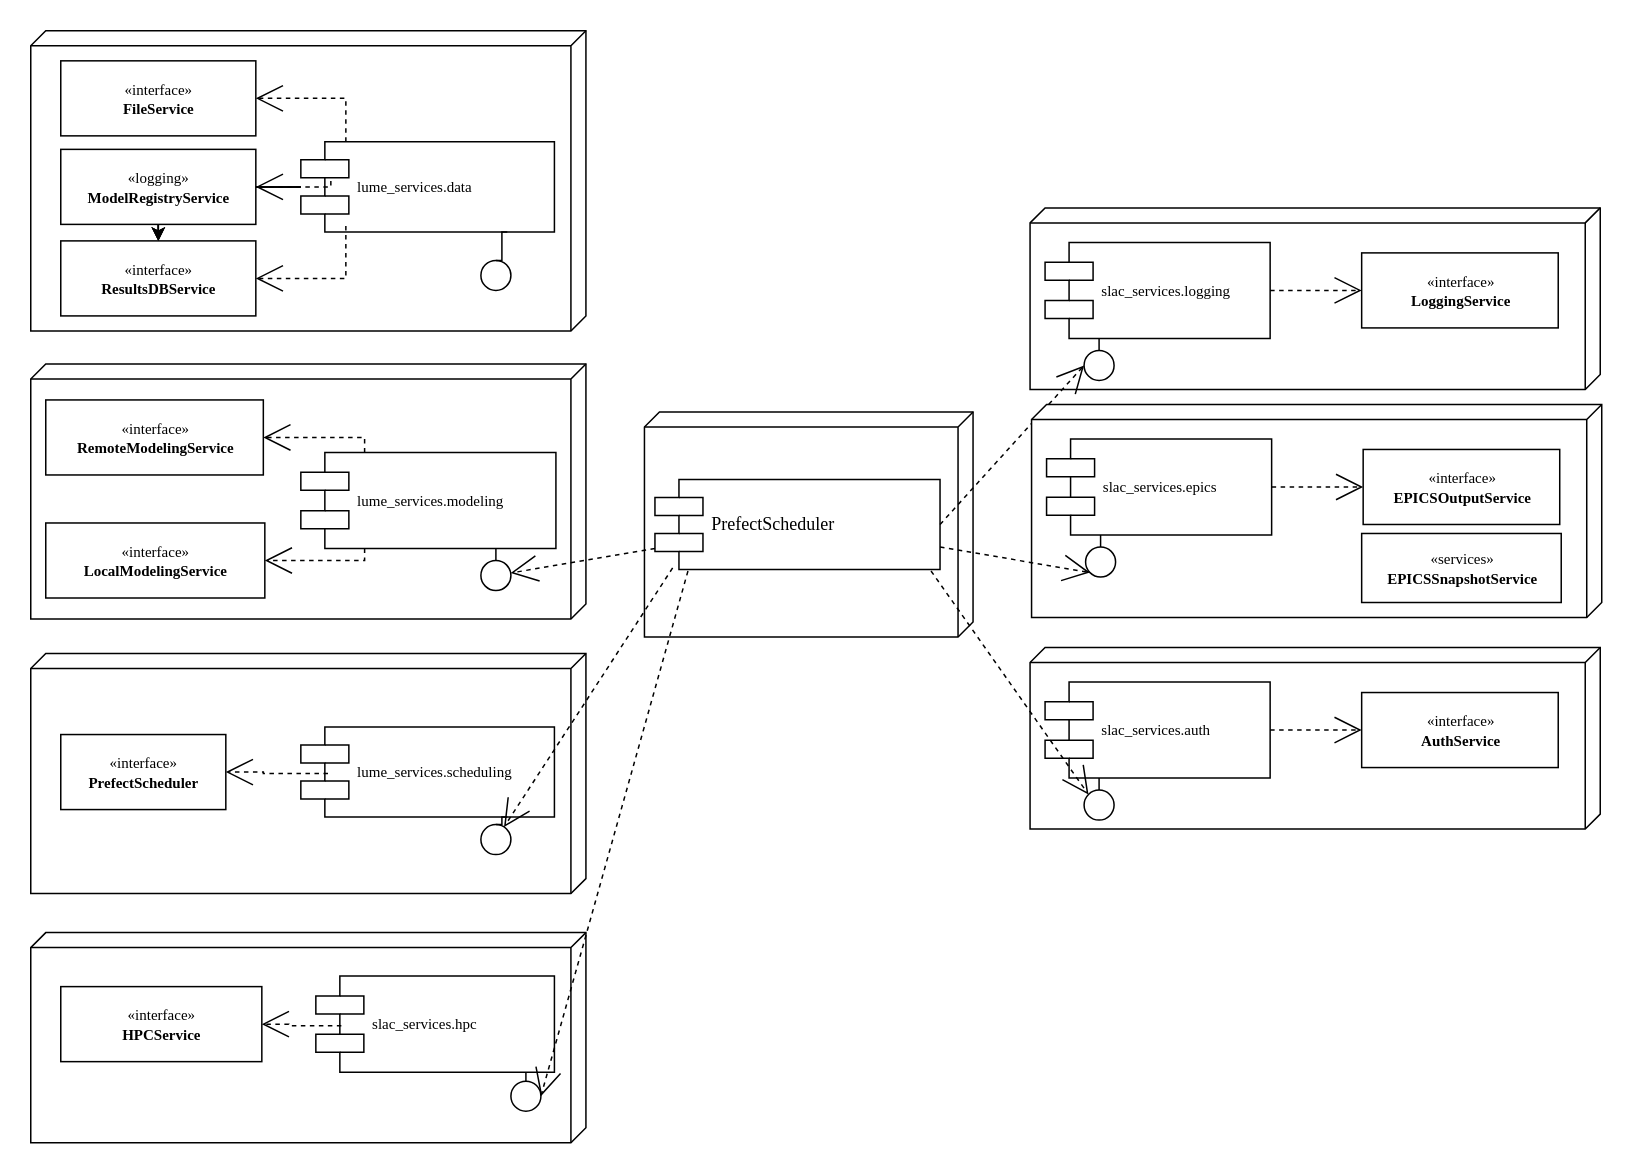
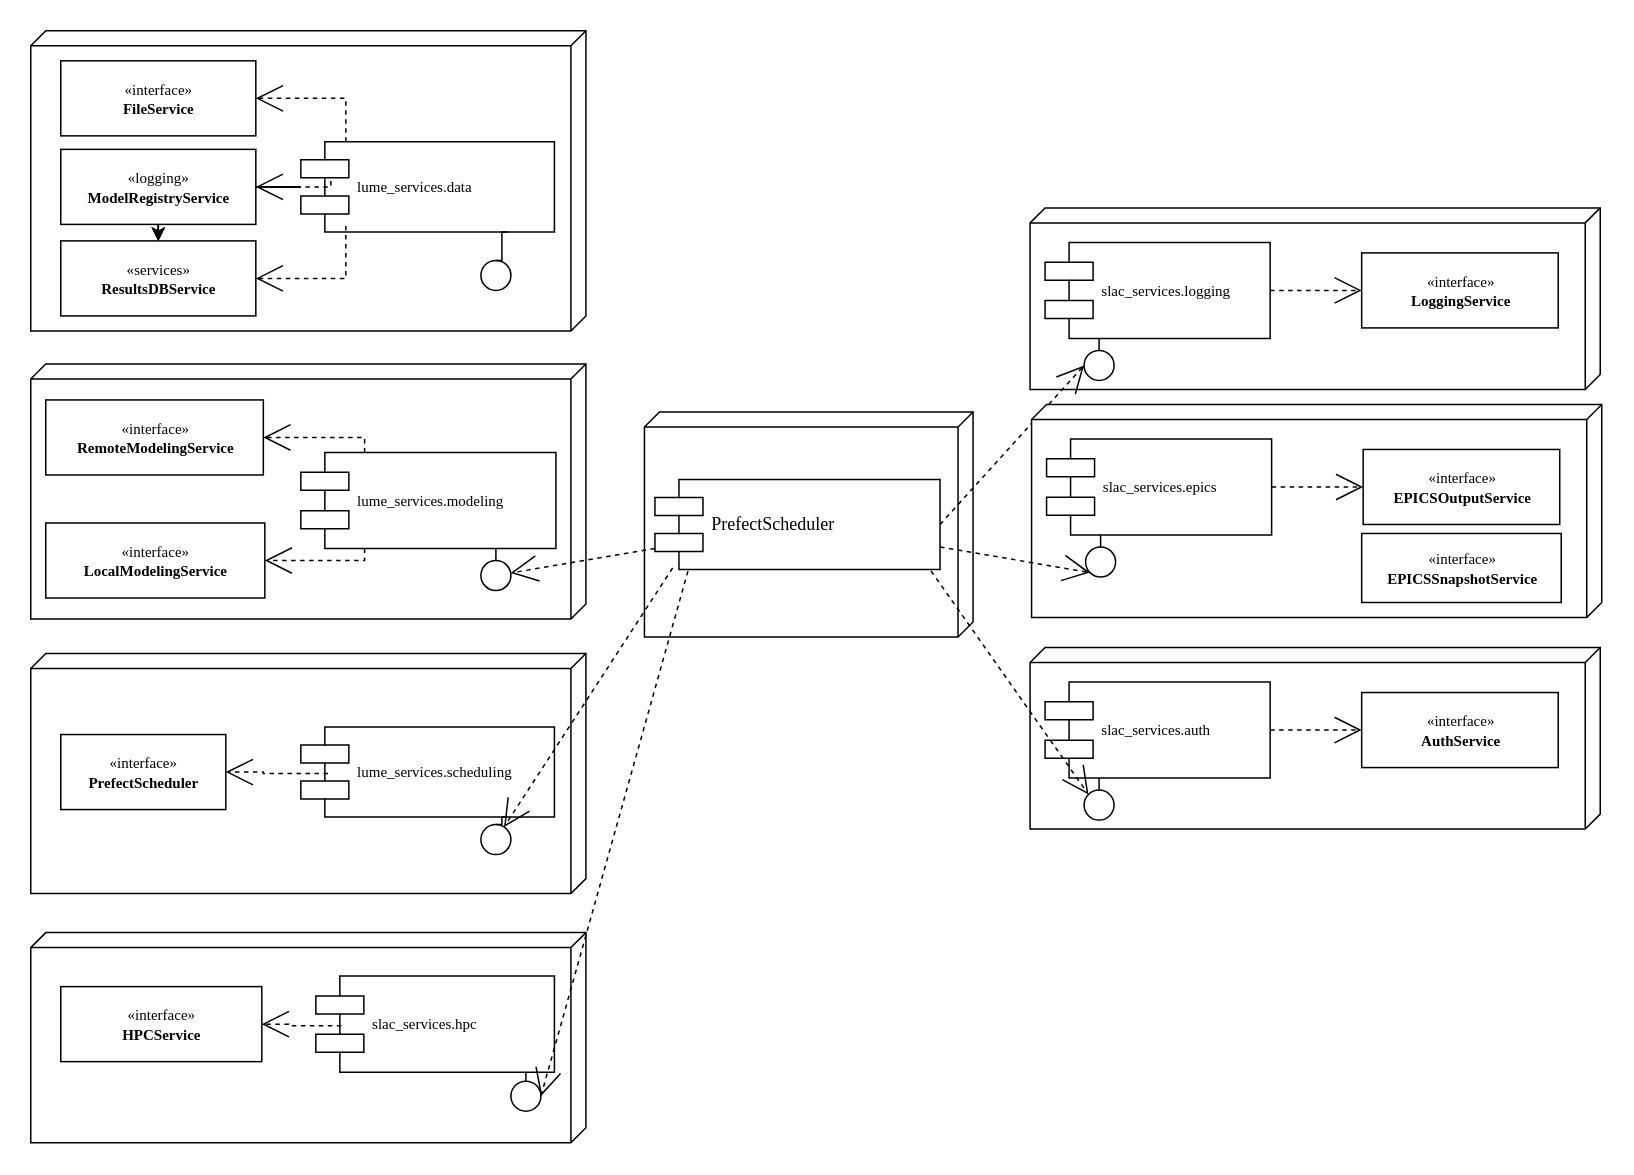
(159, 278) -> (159, 278)
(1463, 568) -> (1463, 568)
